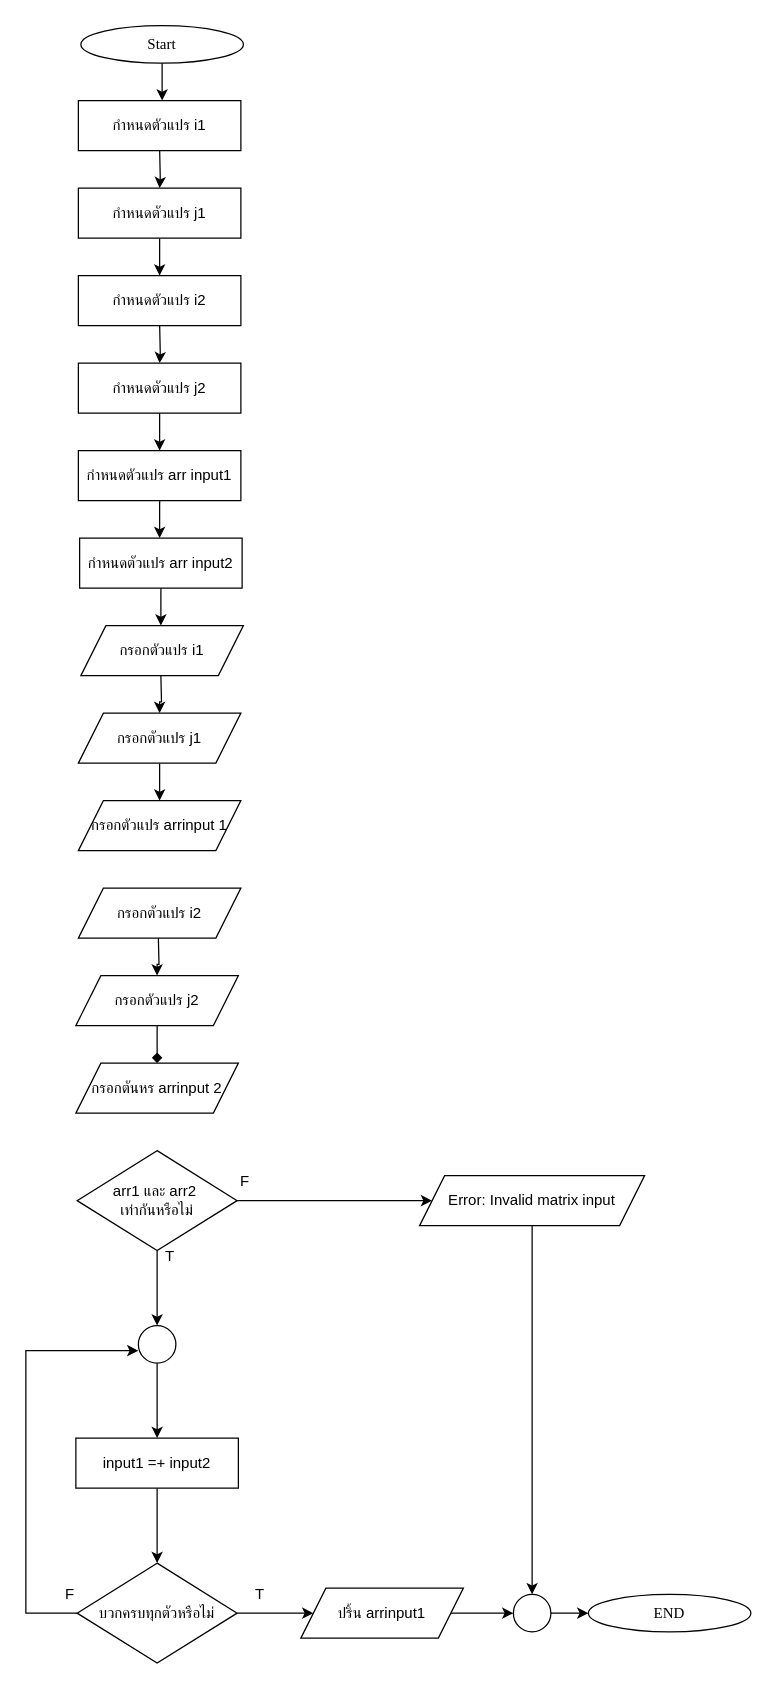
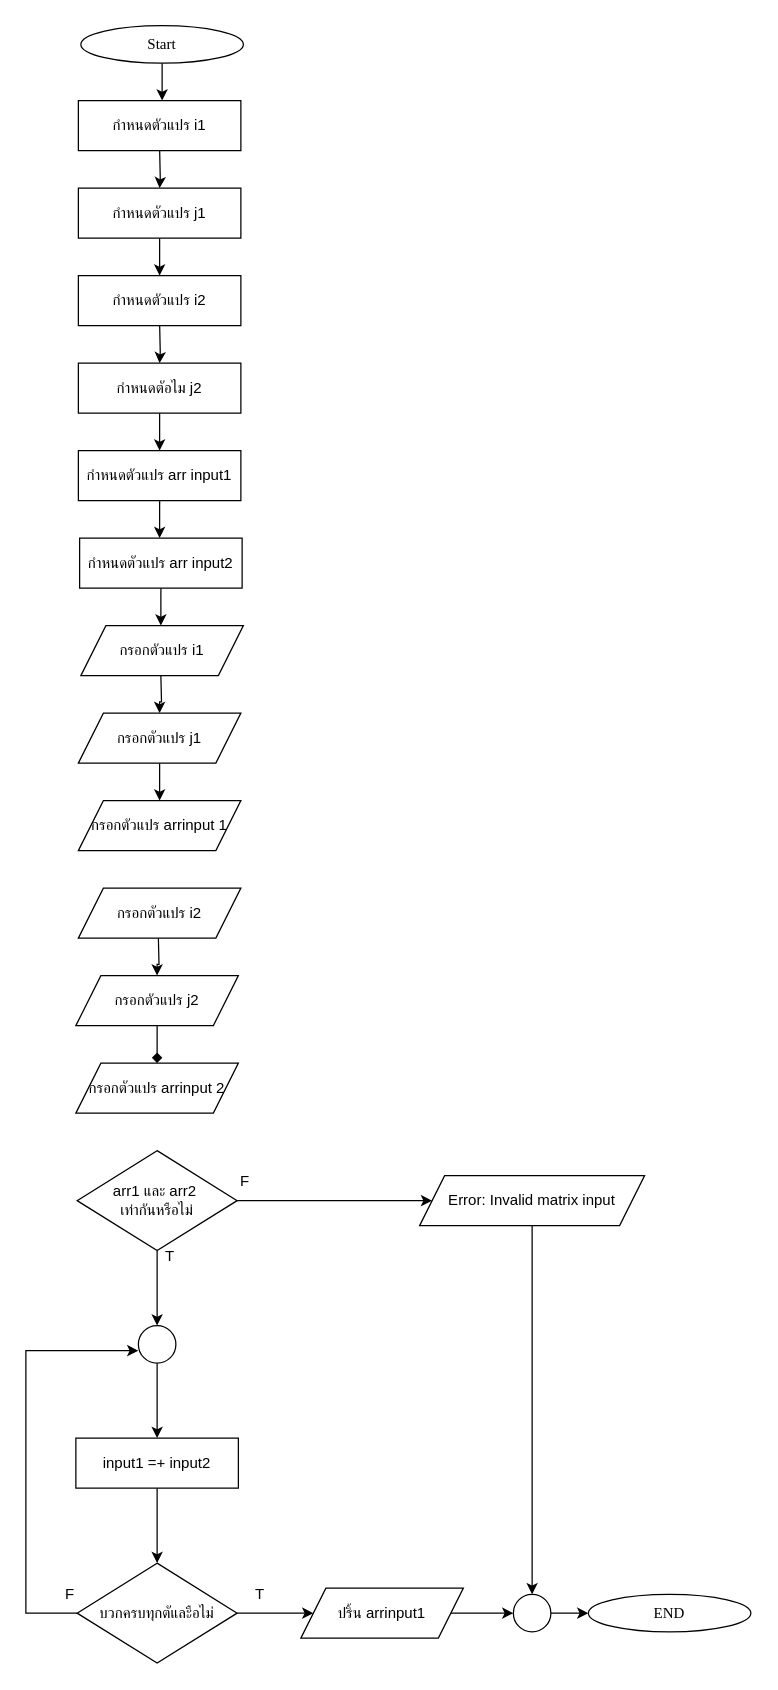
(159, 388) -> (159, 388)
(157, 1088) -> (157, 1088)
(157, 1613) -> (157, 1613)
